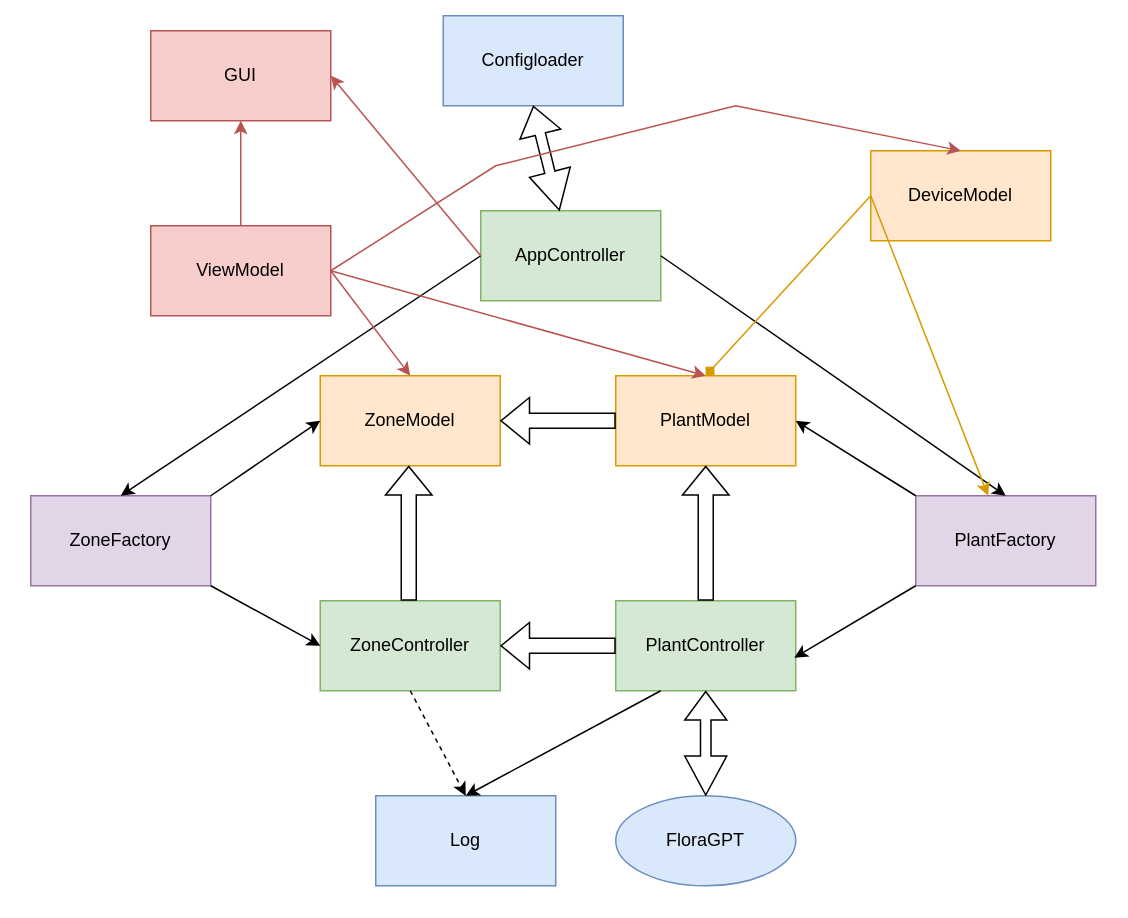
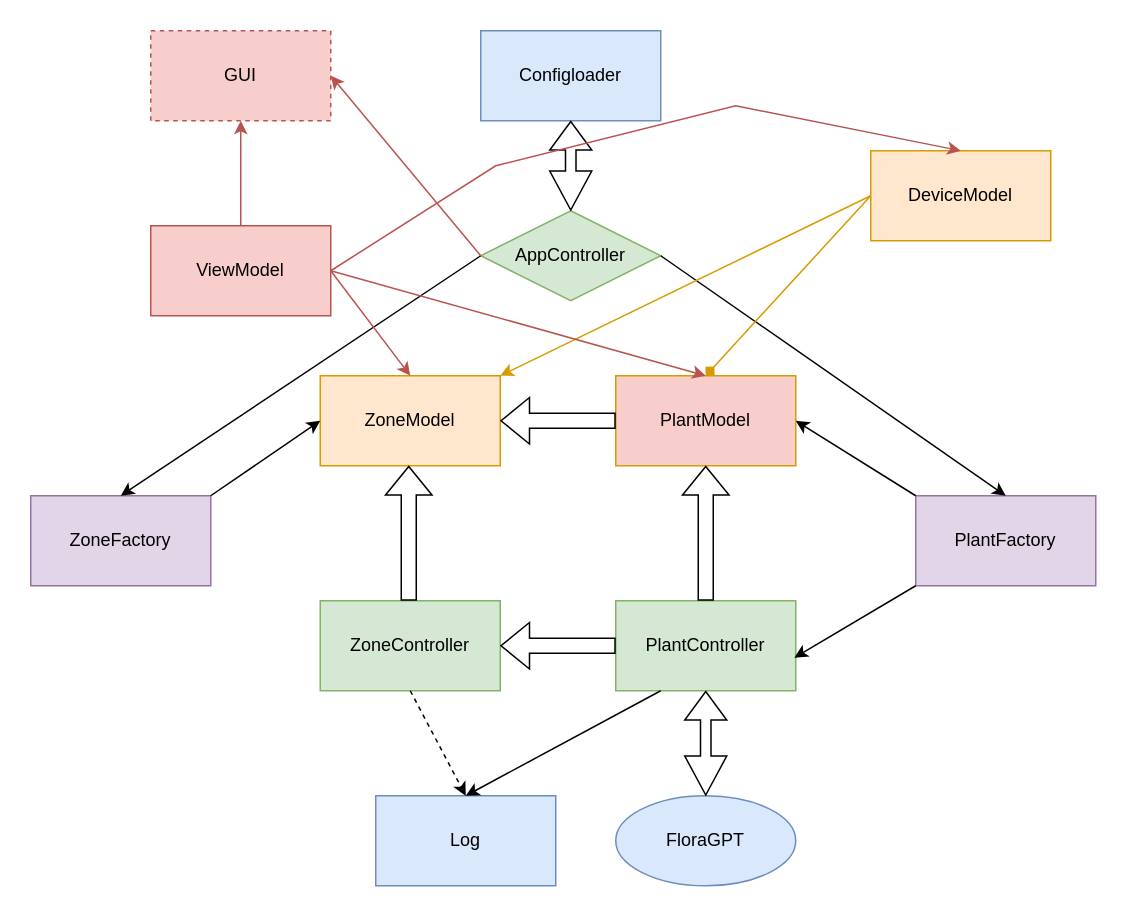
(533, 61) -> (571, 76)
(241, 76) -> (241, 76)
(571, 256) -> (571, 256)
(926, 336) -> (686, 285)
(706, 421) -> (706, 421)
(261, 613) -> none
